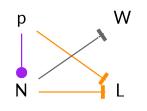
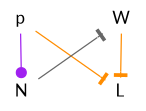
(69, 92) -> (121, 52)
